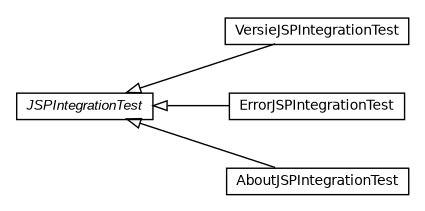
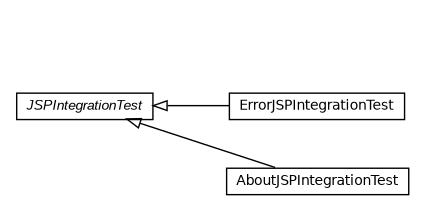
(317, 31) -> none
